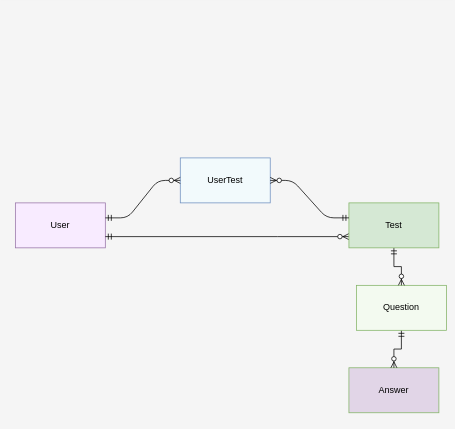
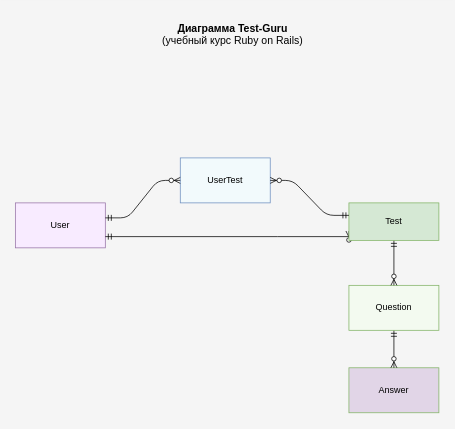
none -> (233, 34)
(394, 225) -> (394, 222)
(402, 308) -> (394, 308)
